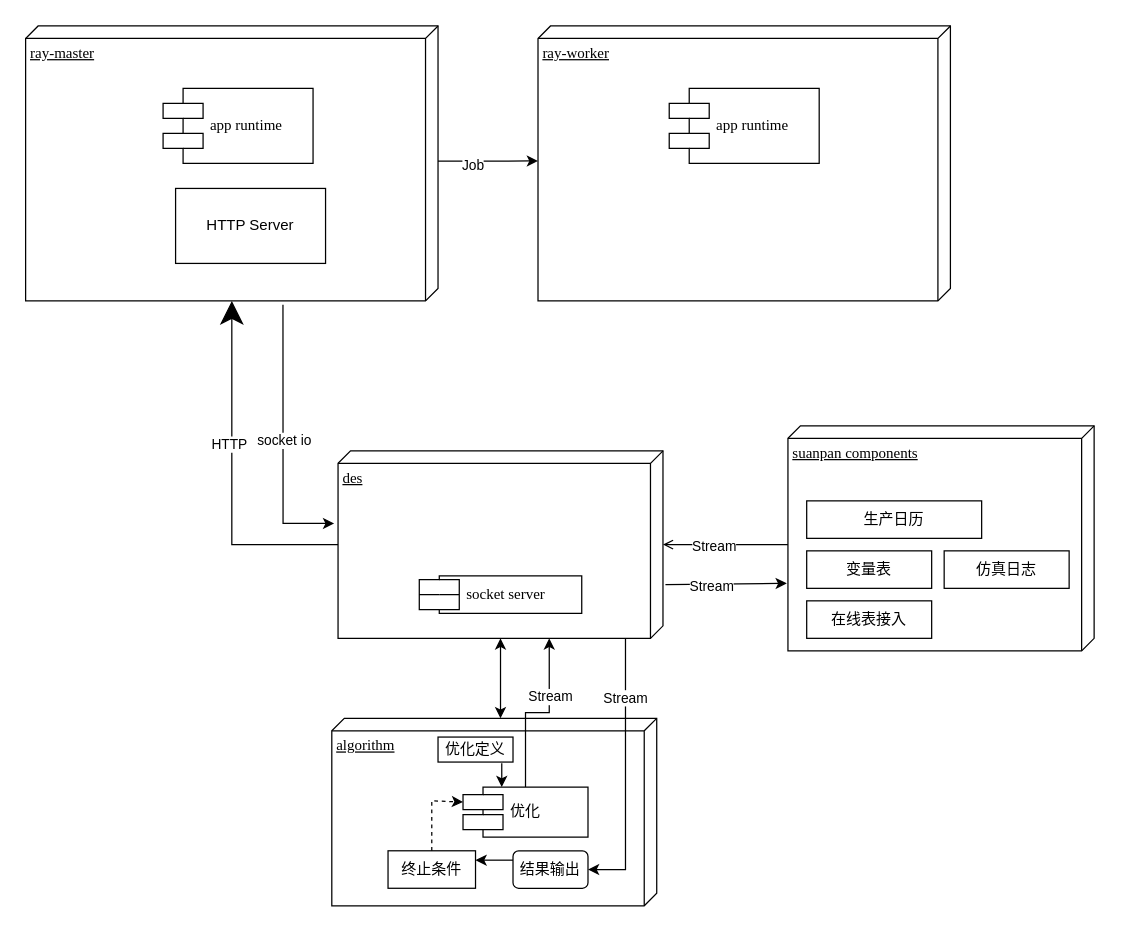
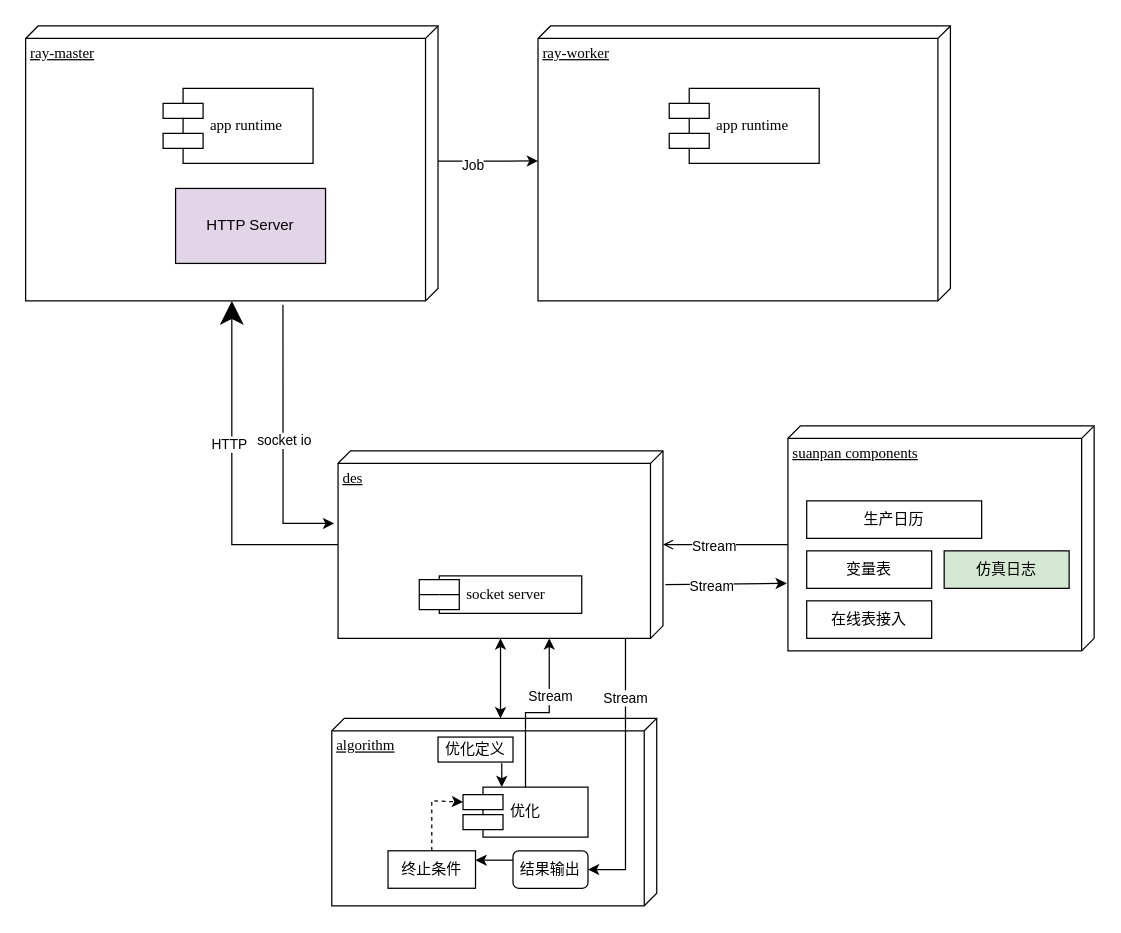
(251, 226) -> (251, 226)
(1007, 569) -> (1007, 569)
